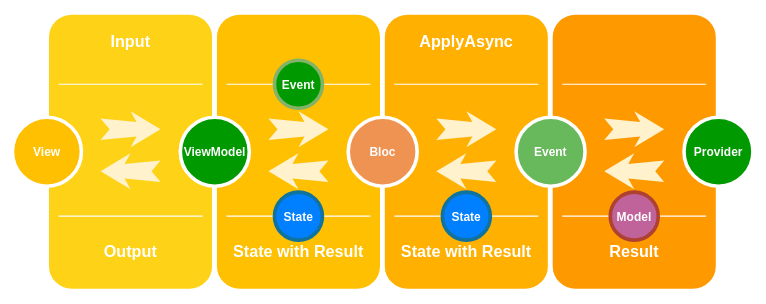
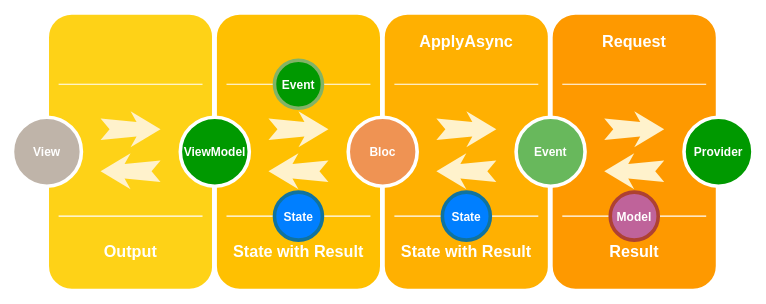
(131, 42) -> none
none -> (635, 42)
(47, 152) -> (47, 152)
